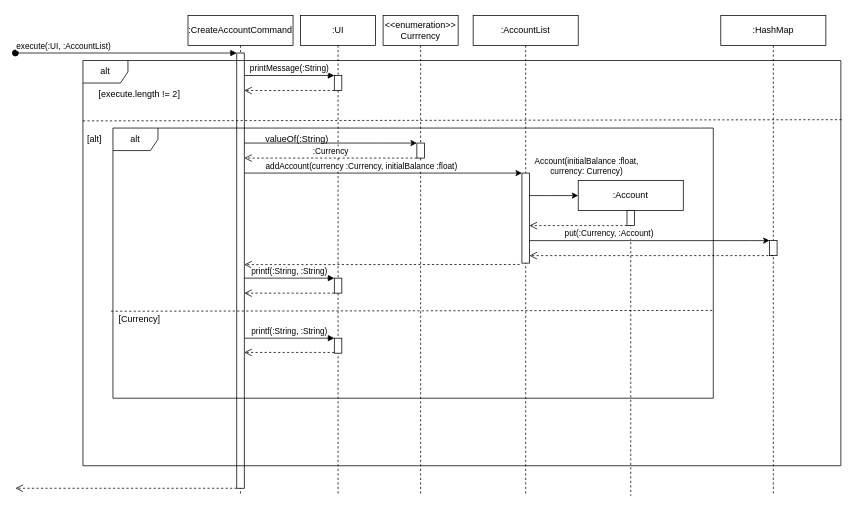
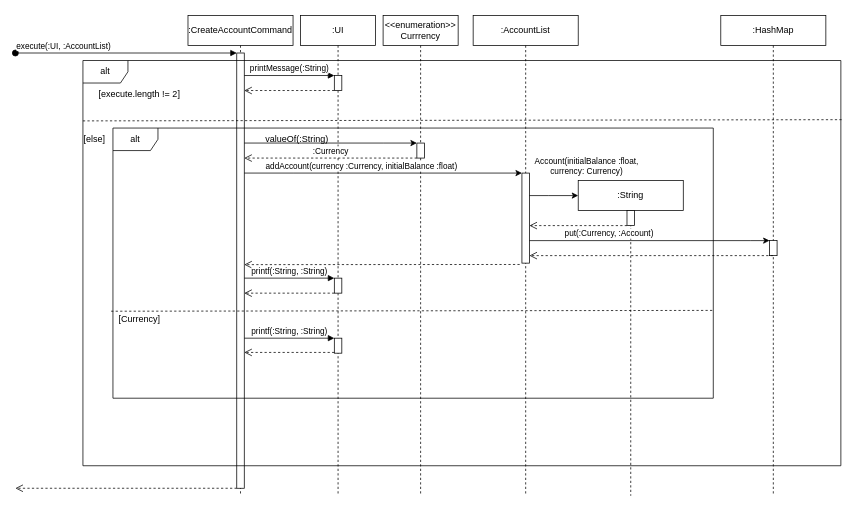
(95, 139) -> (95, 139)
(630, 195) -> (630, 195)
